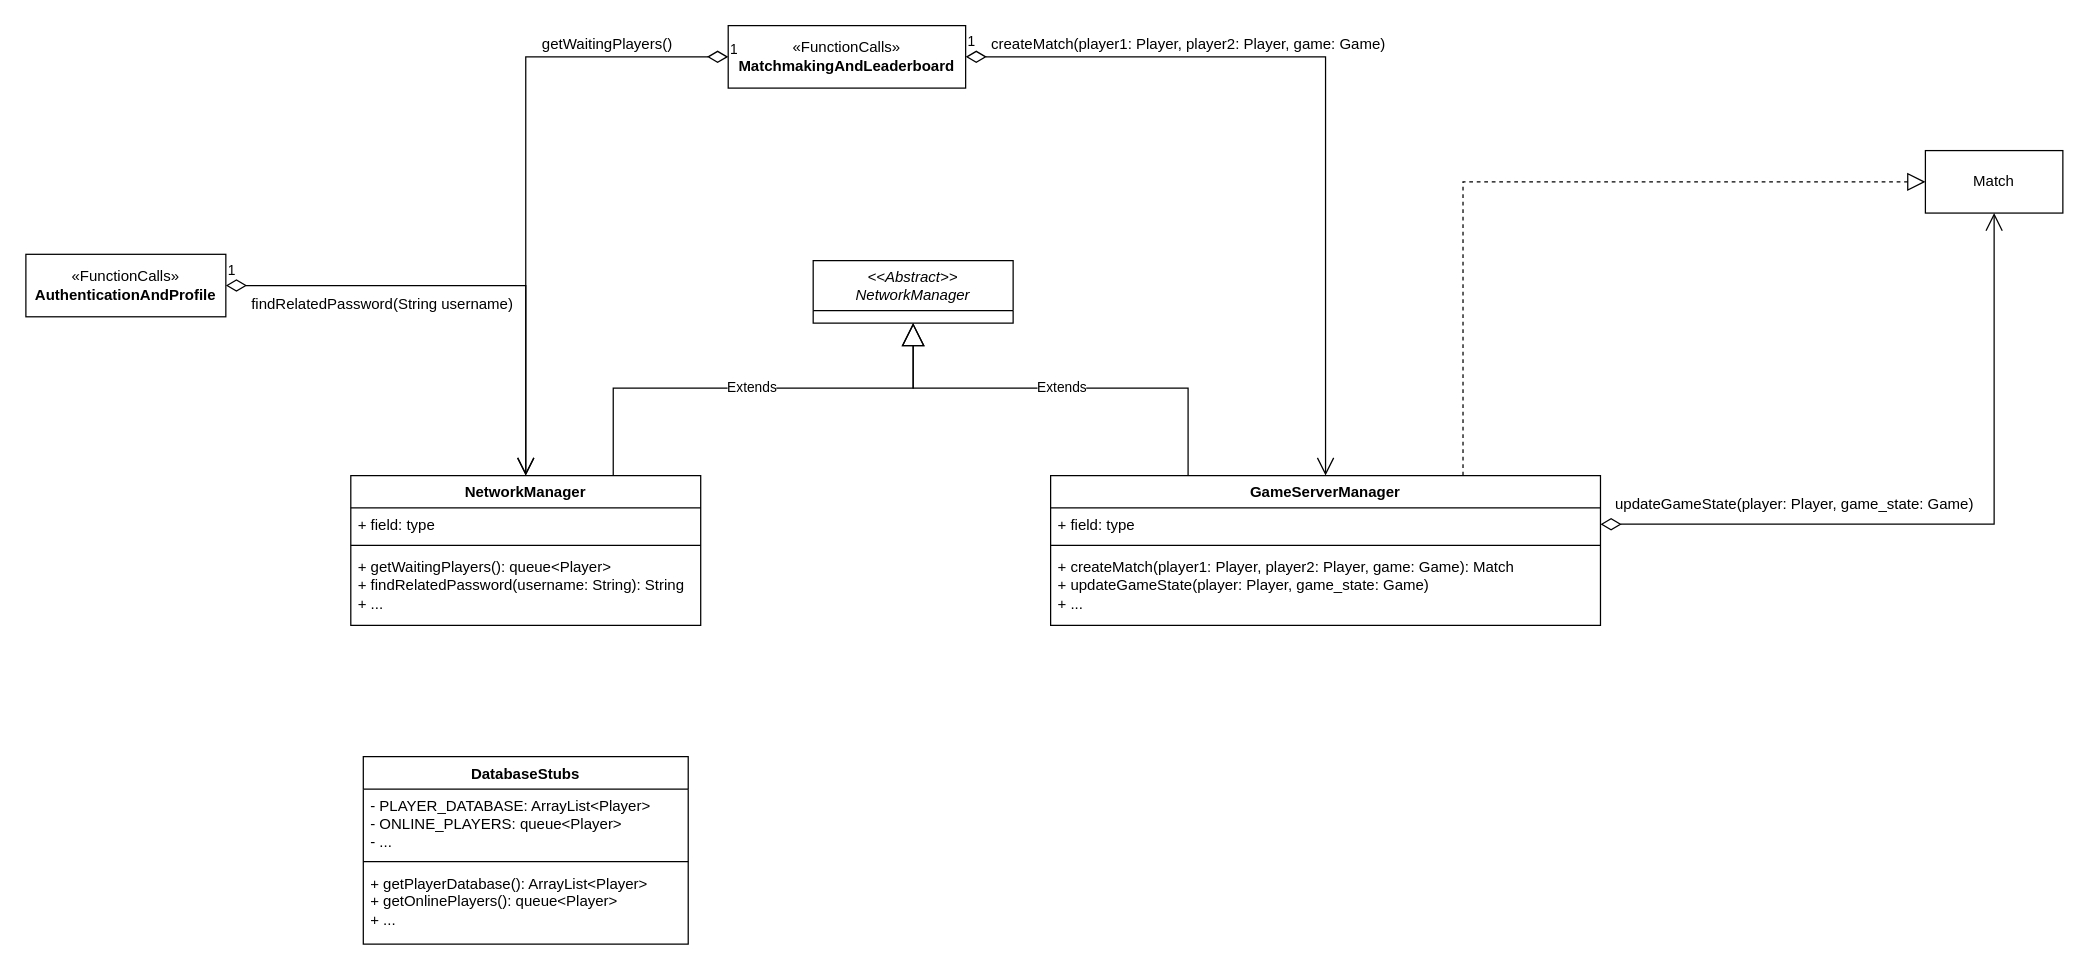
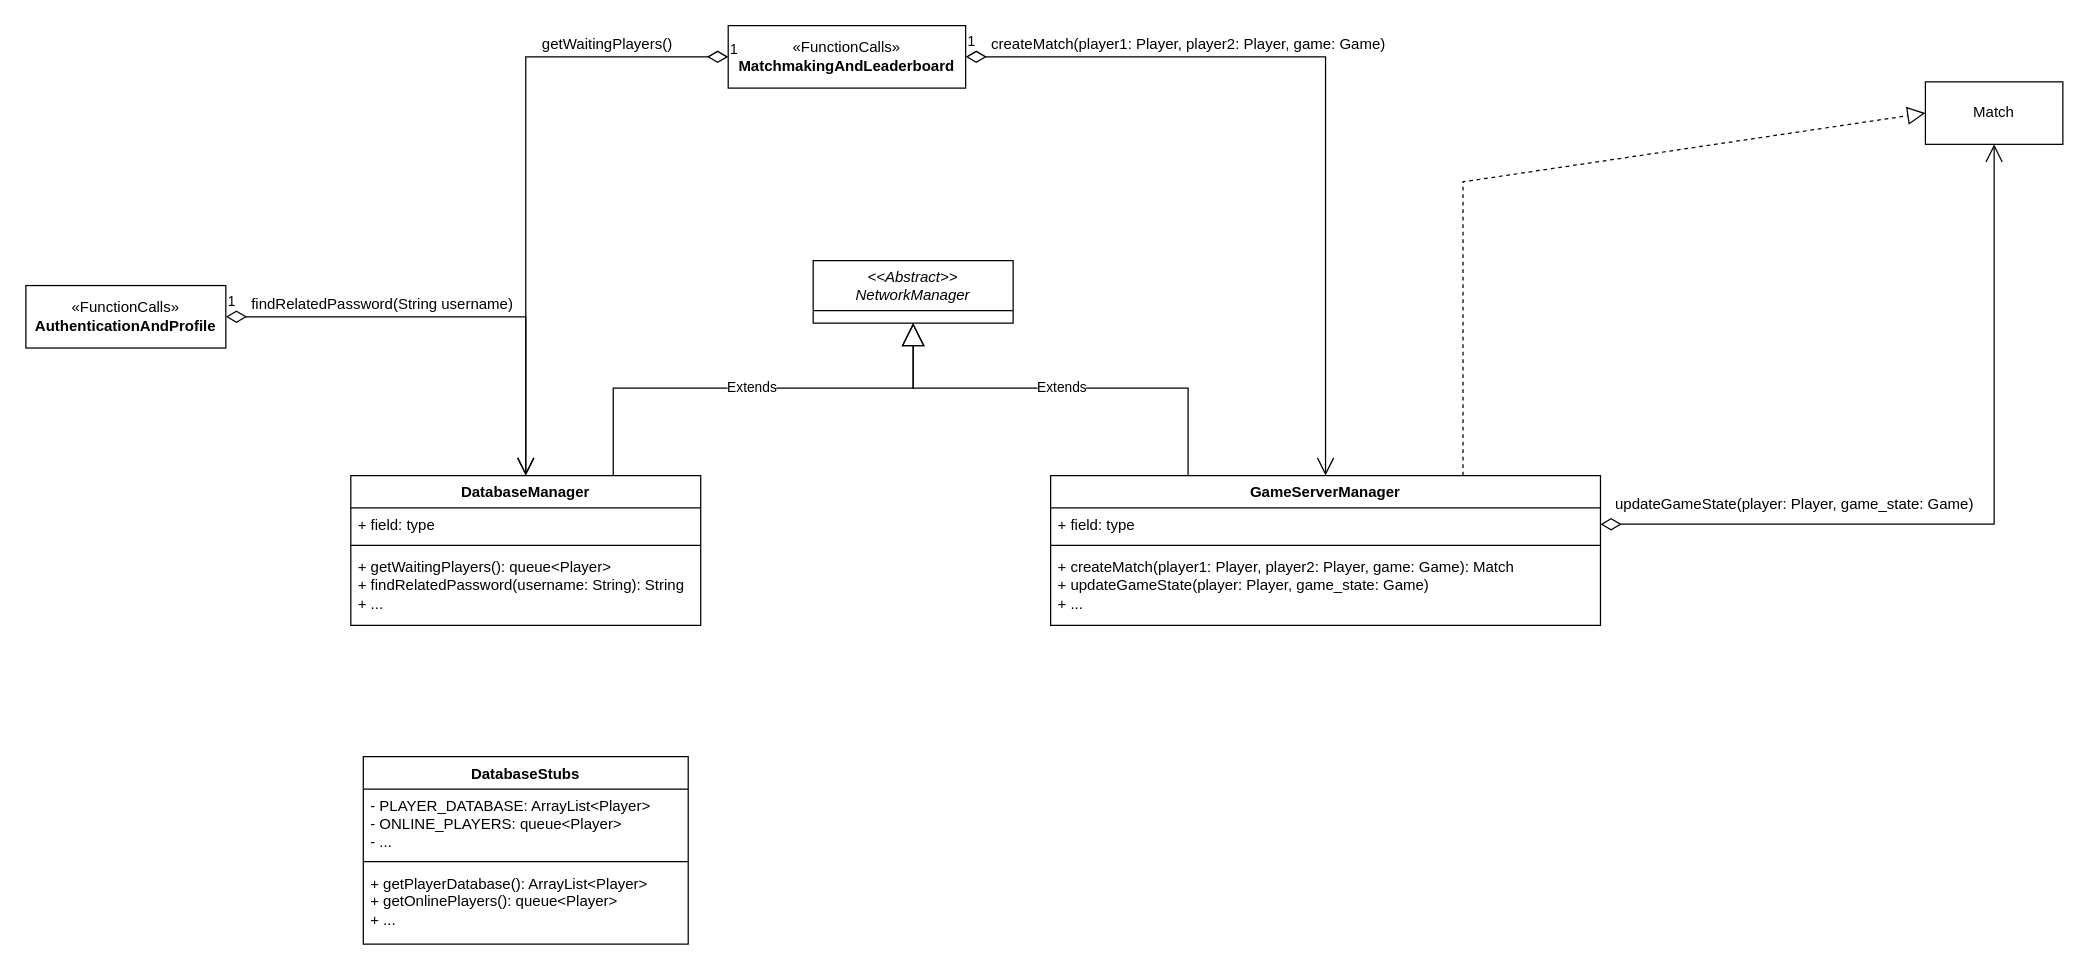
(1994, 182) -> (1994, 113)
(126, 286) -> (126, 317)
(526, 493) -> (526, 493)
